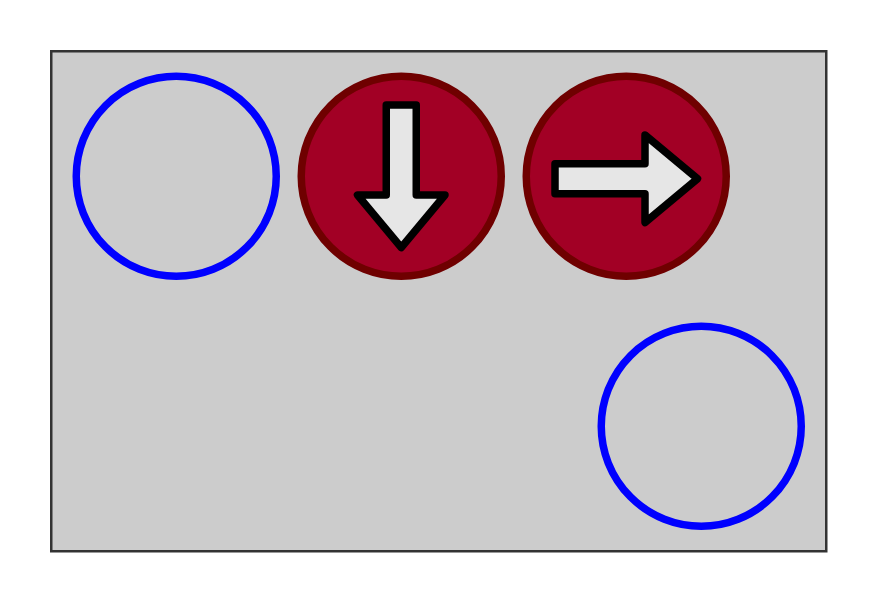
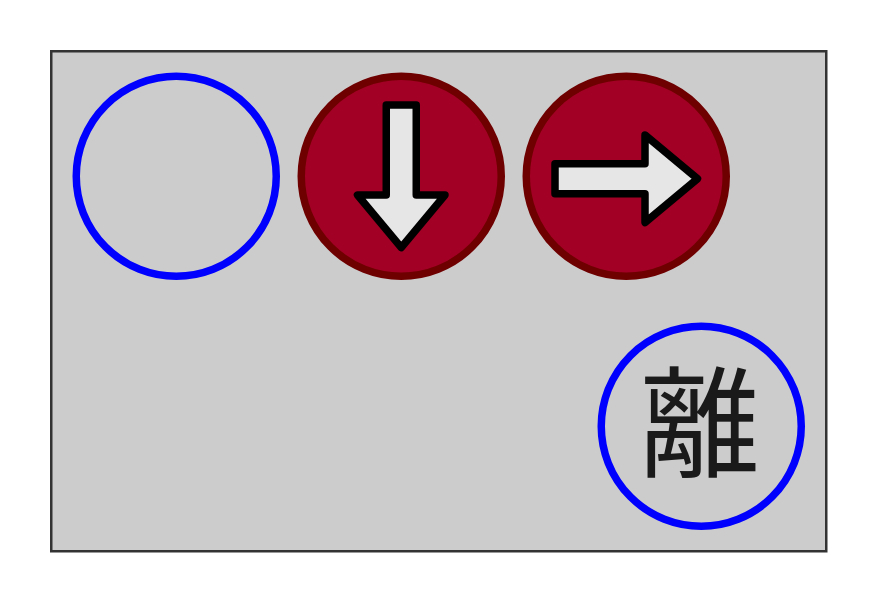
none -> (701, 426)
